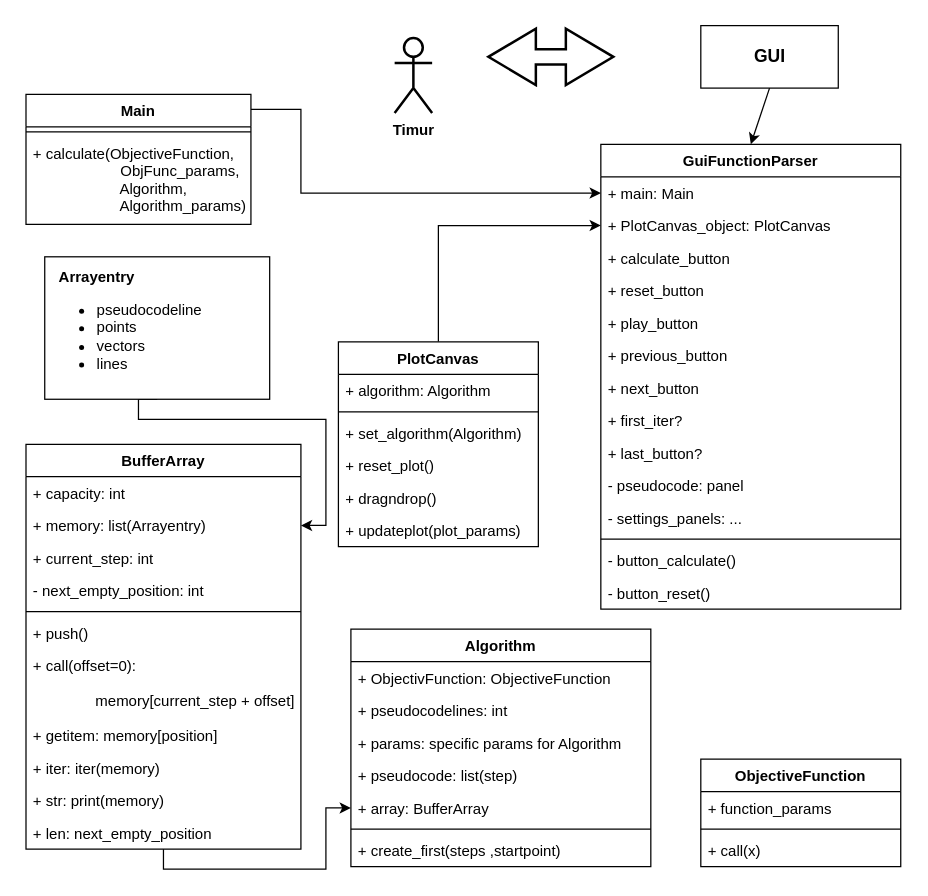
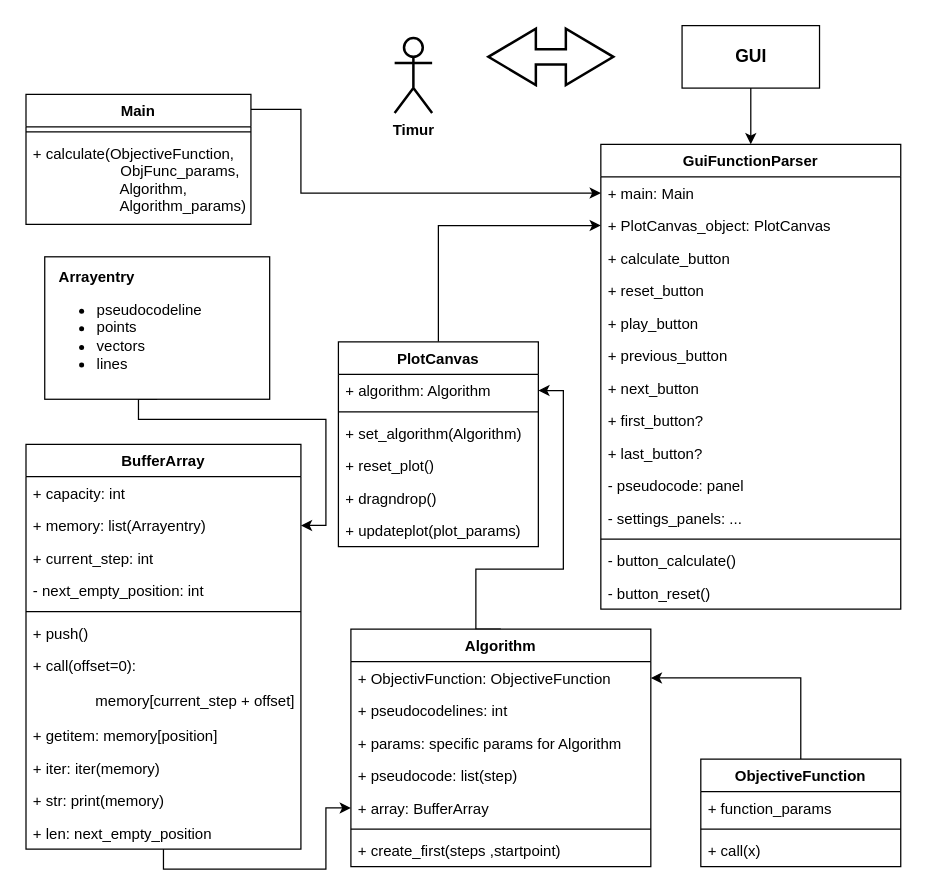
(769, 57) -> (751, 57)
(656, 421) -> (667, 421)
none -> (563, 546)
none -> (771, 678)
